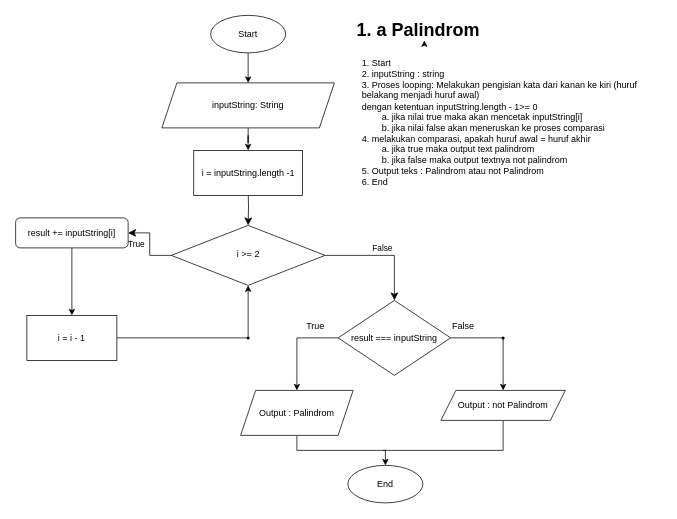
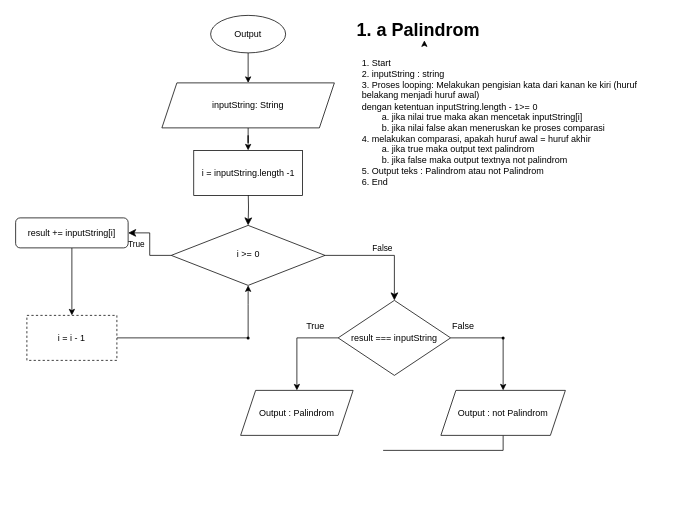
(248, 34) -> (248, 34)
(248, 254) -> (248, 254)
(72, 338) -> (72, 338)
(503, 405) -> (503, 413)
(345, 450) -> none
(385, 484) -> none
